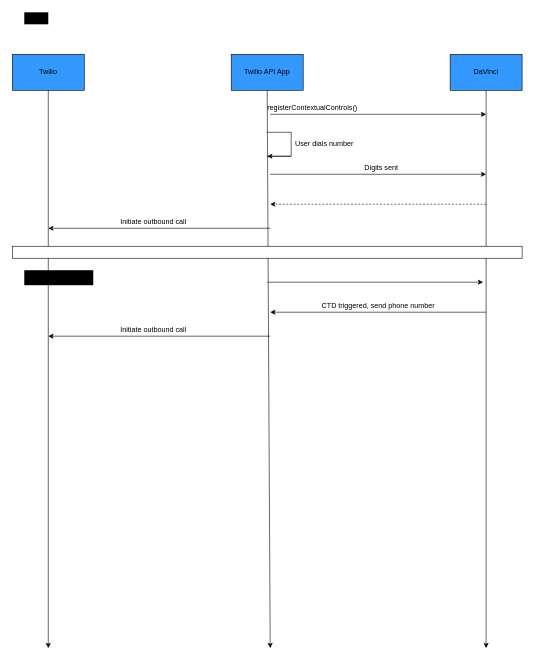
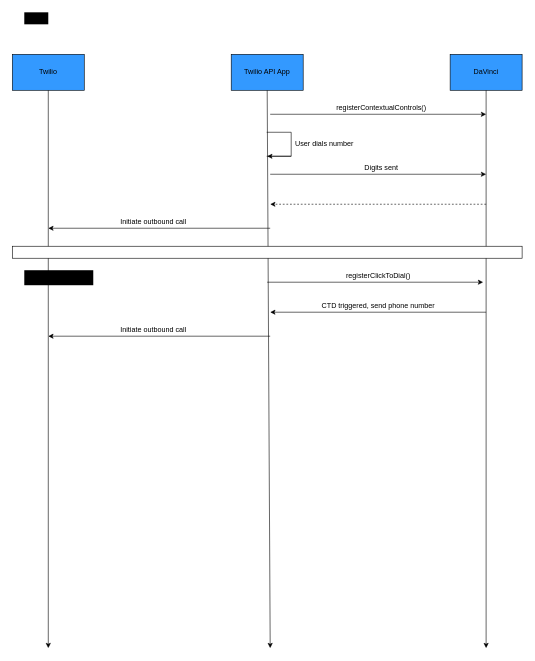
(312, 108) -> (381, 108)
none -> (378, 276)
